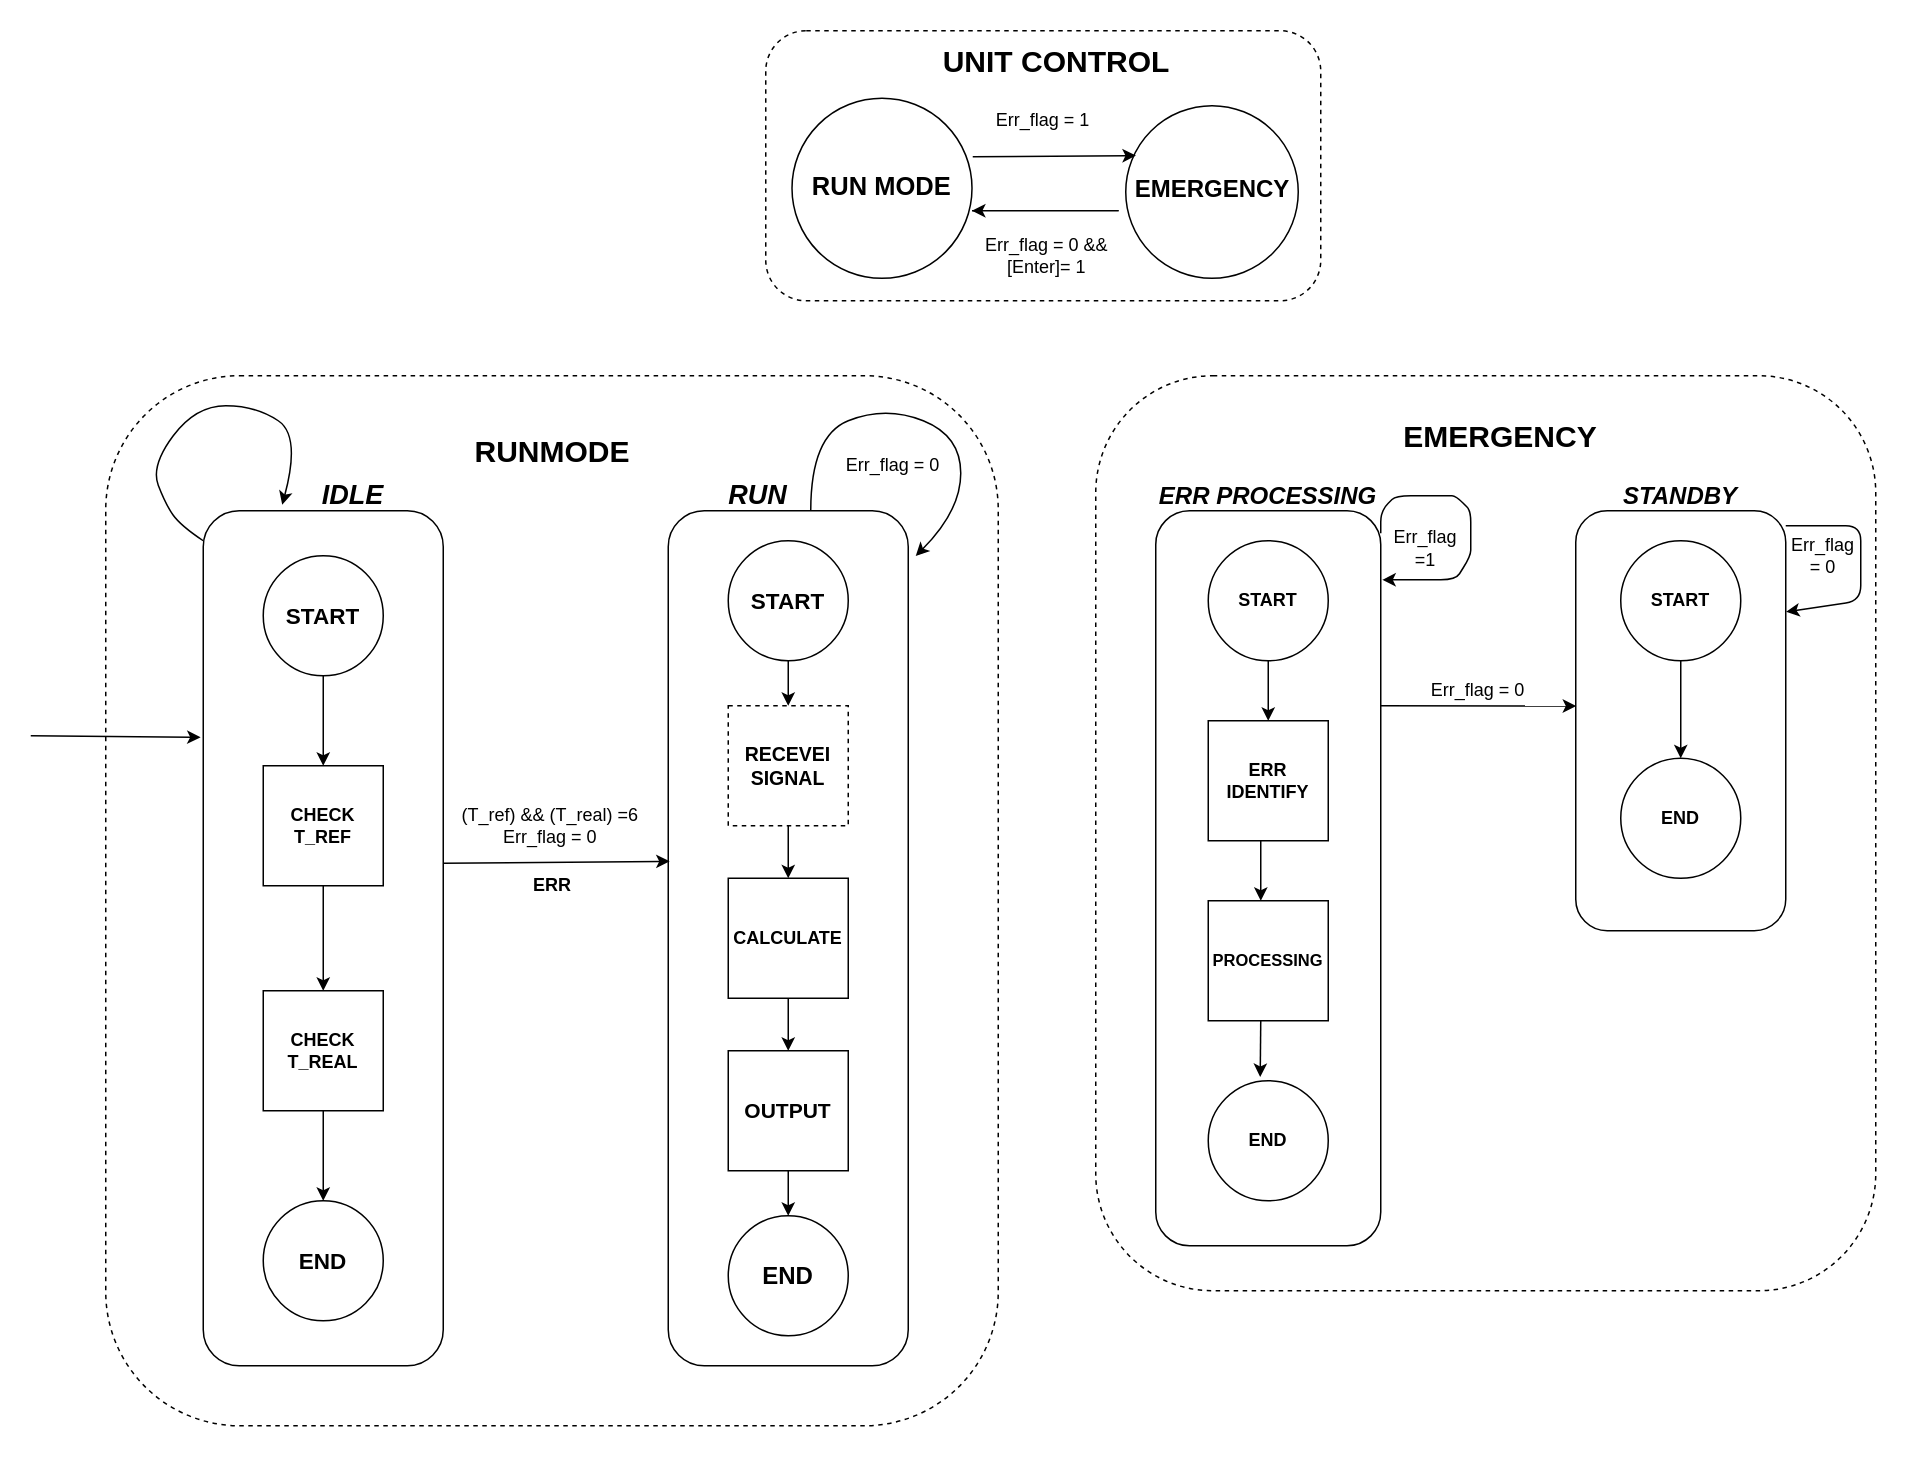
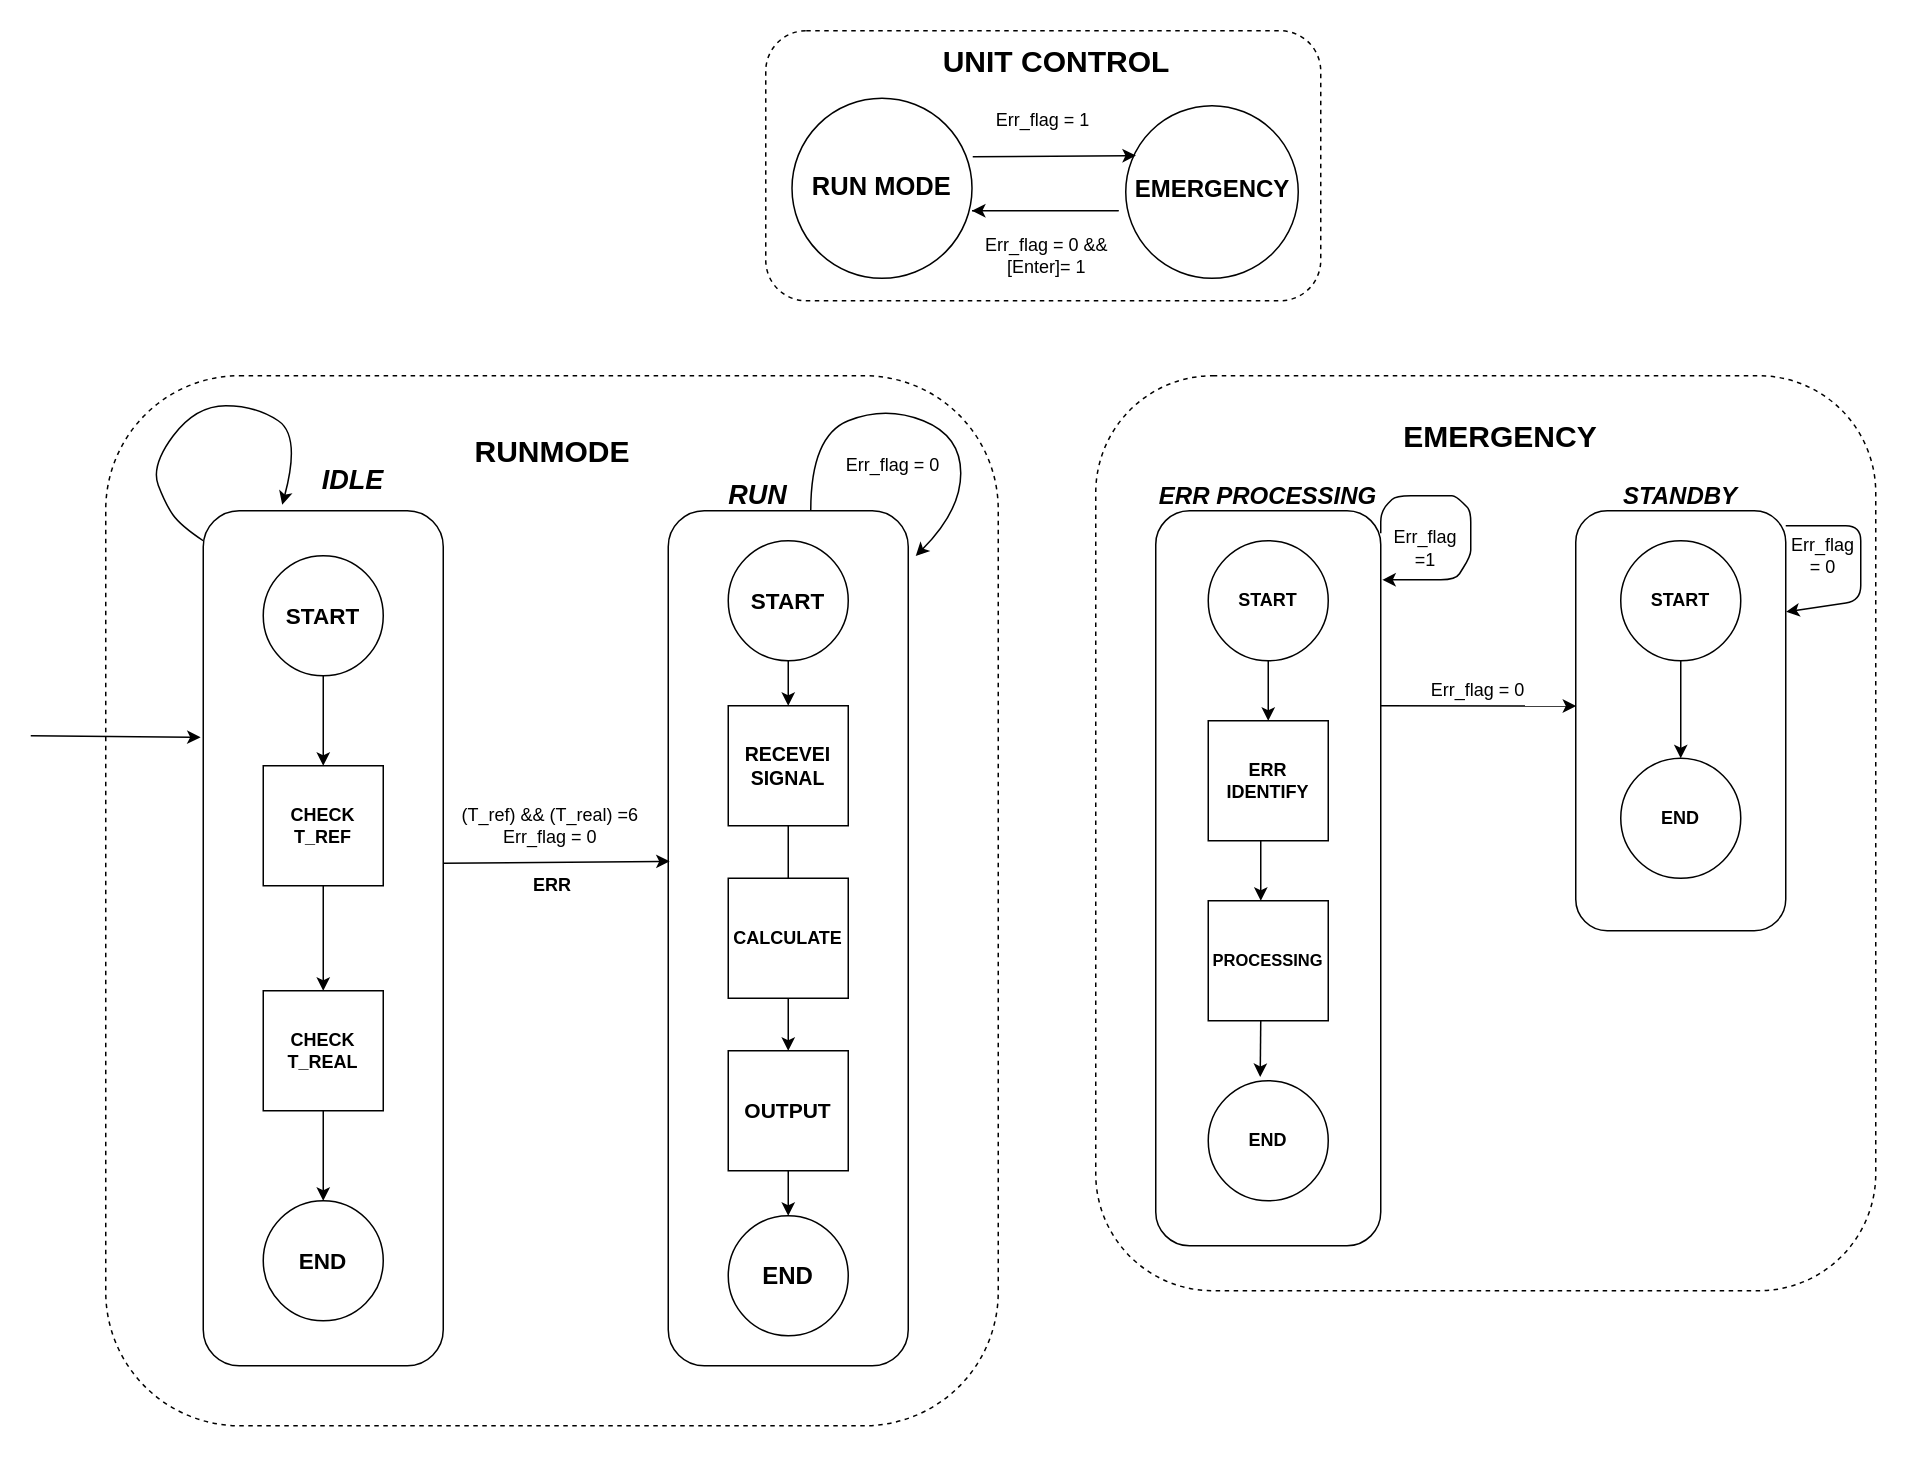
(353, 496) -> (353, 481)
(788, 766) -> (788, 766)
(788, 867) -> (788, 871)
